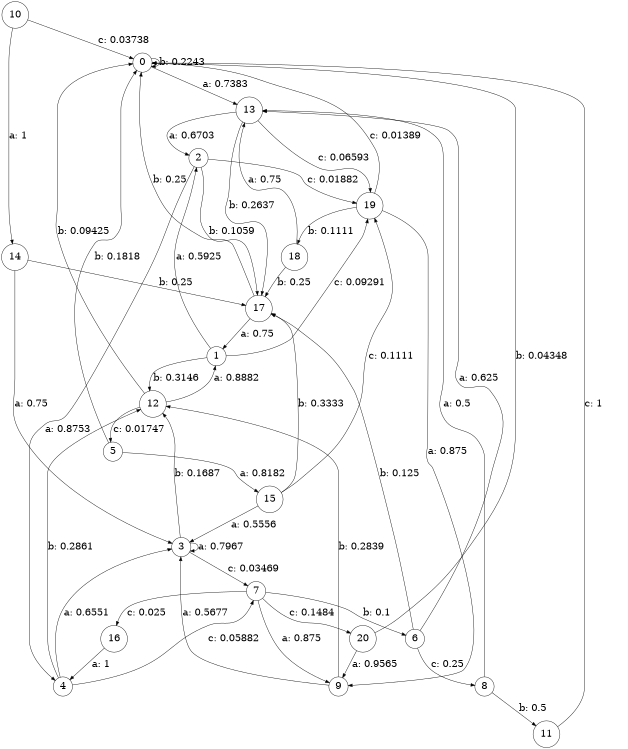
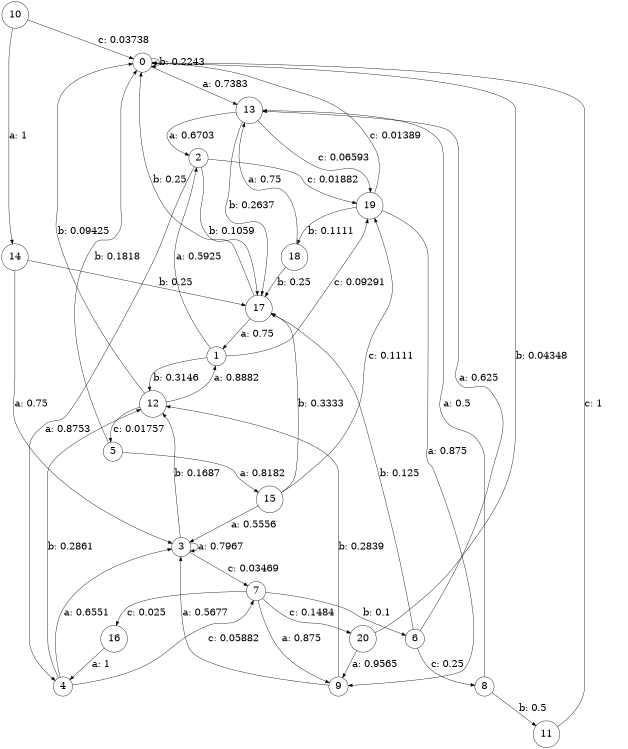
(142, 430) -> (142, 430)
